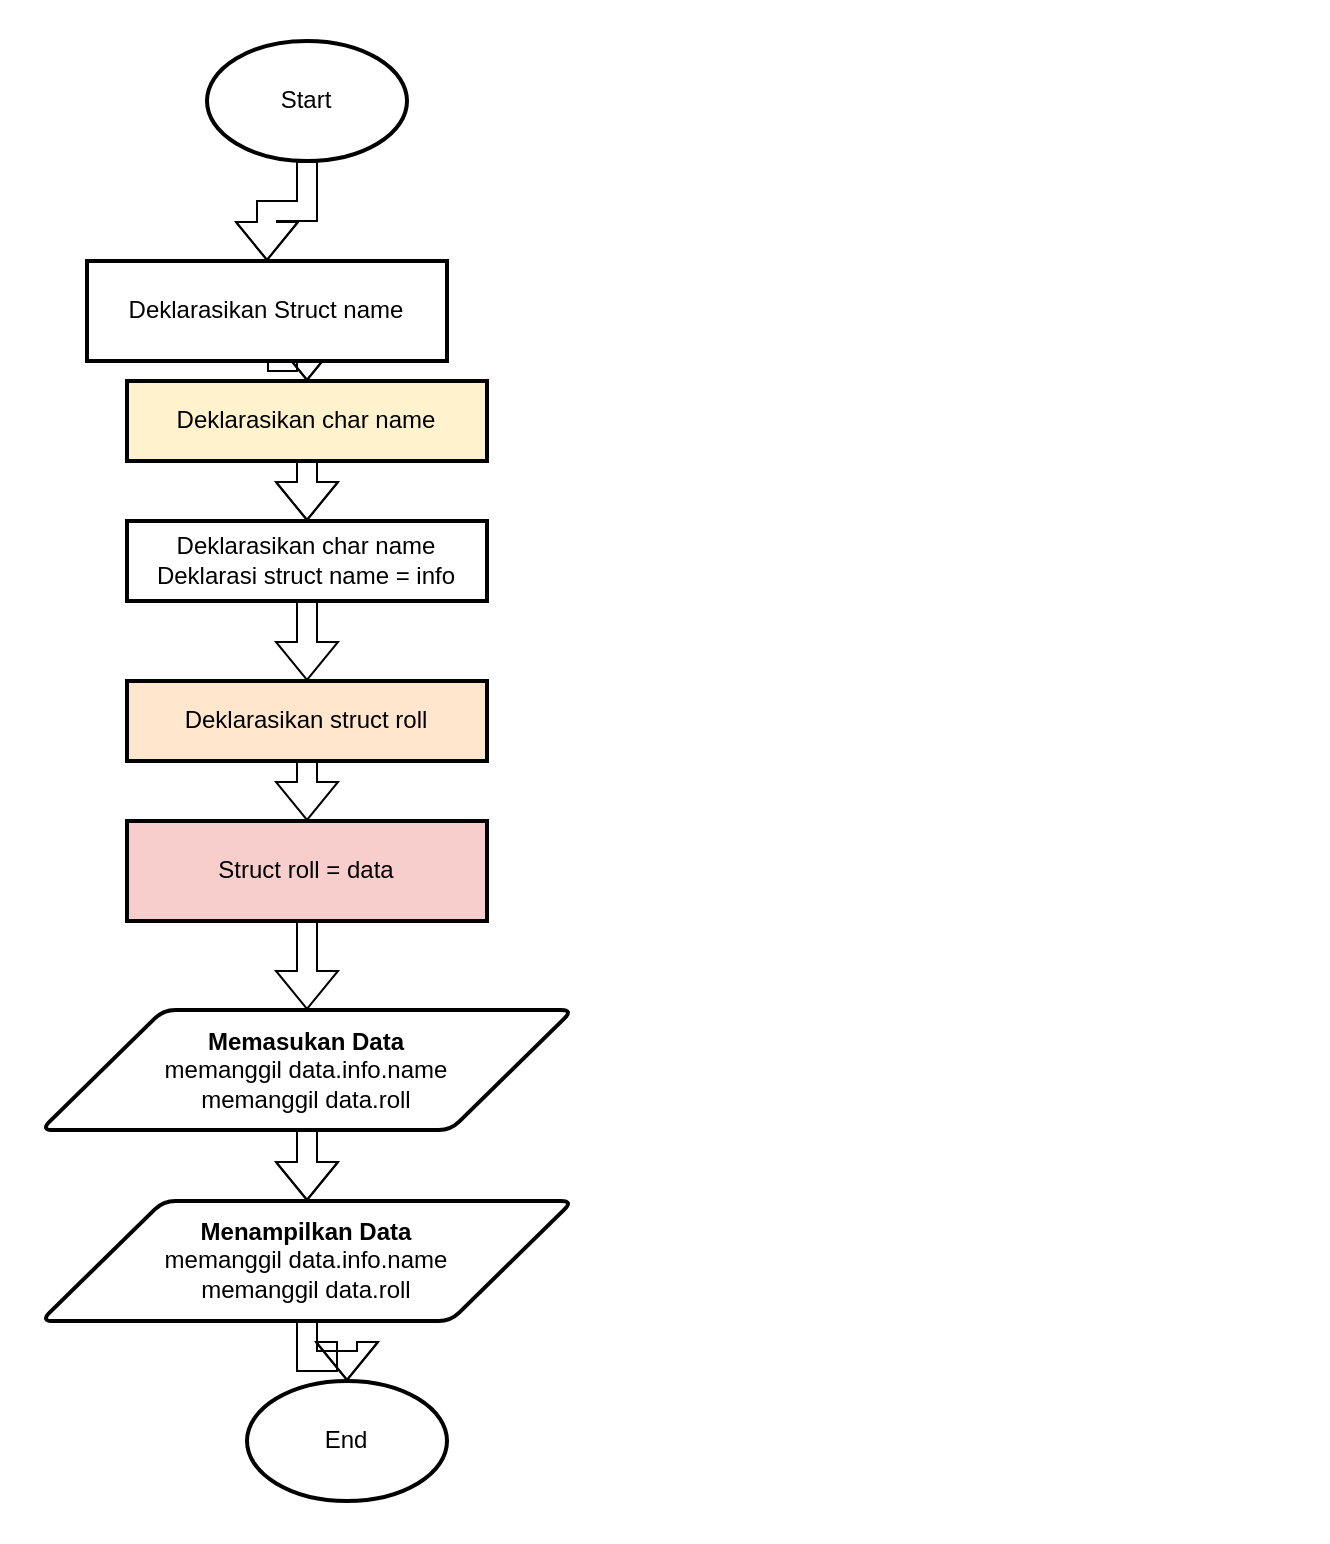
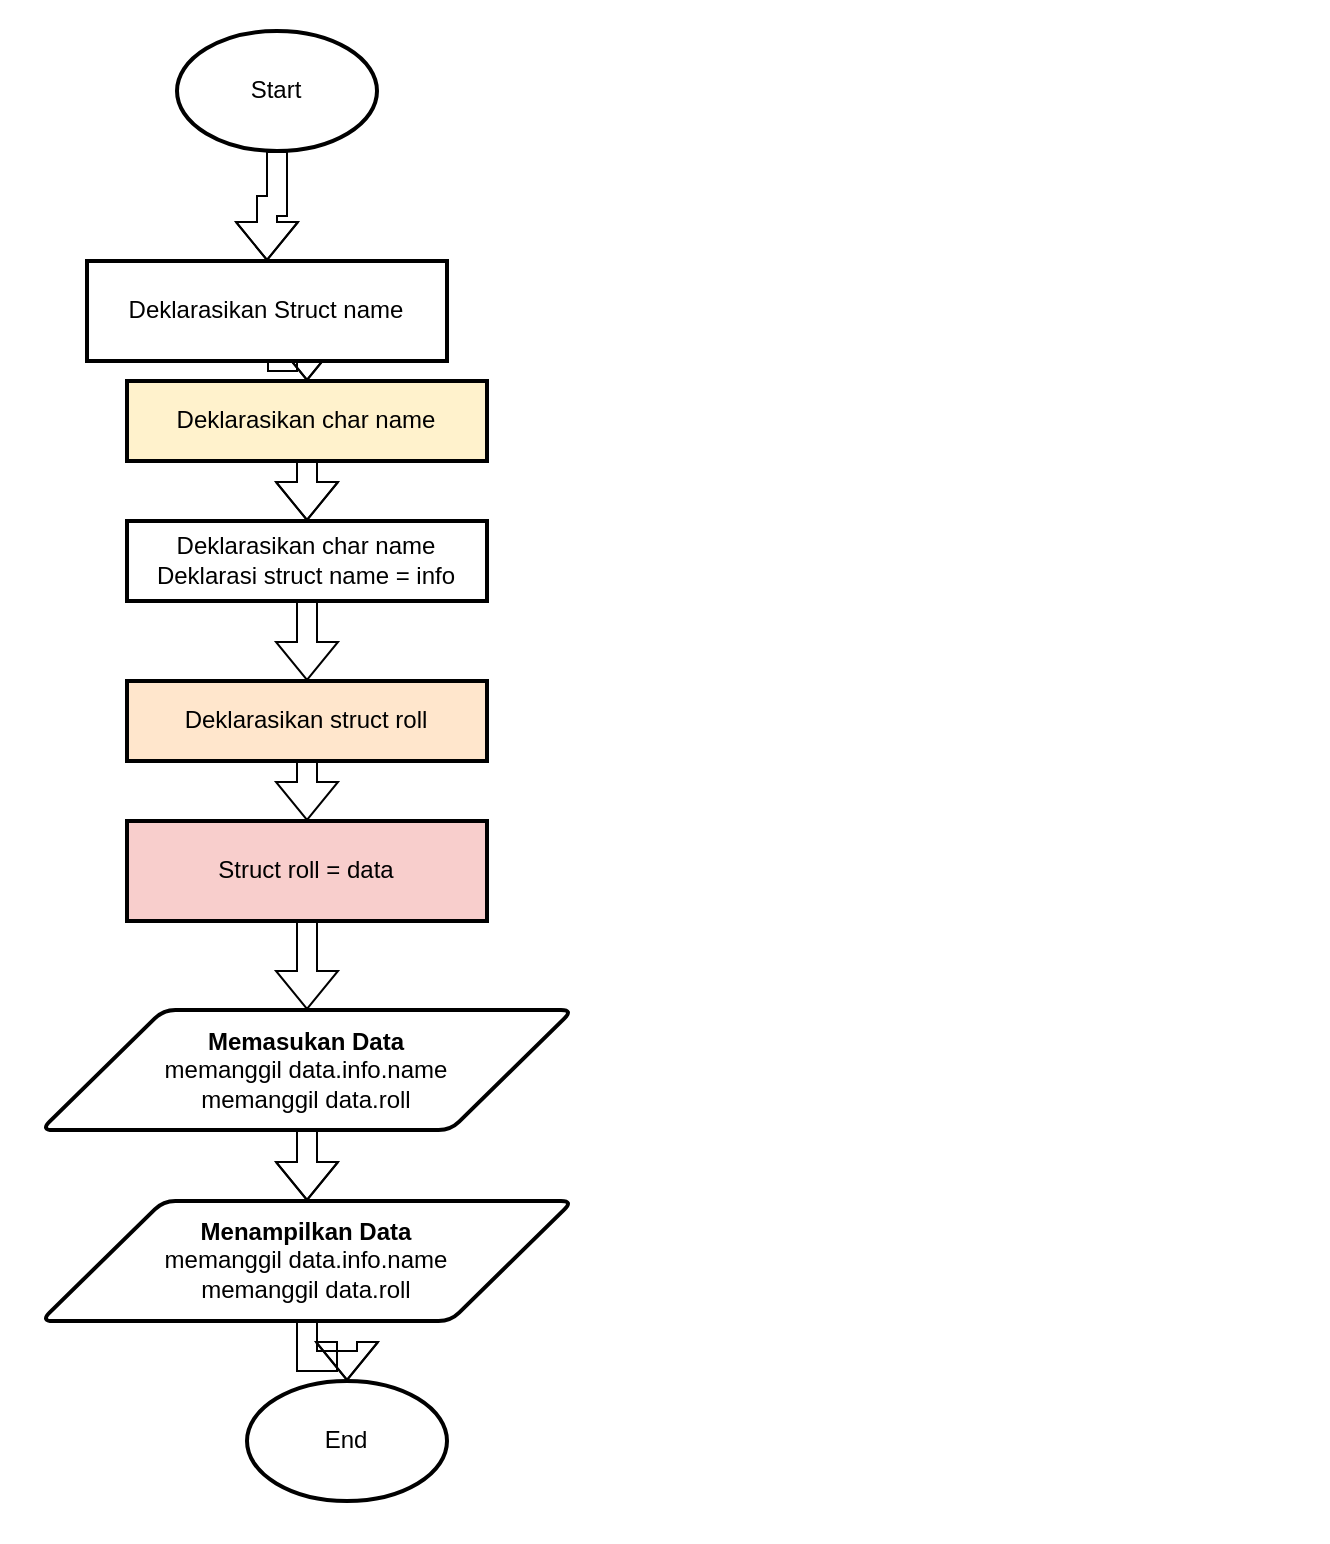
(307, 101) -> (277, 91)
